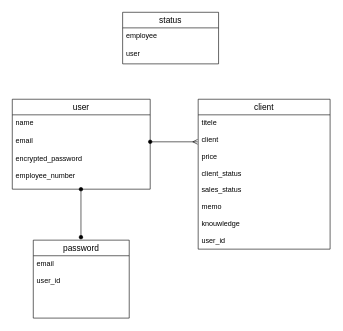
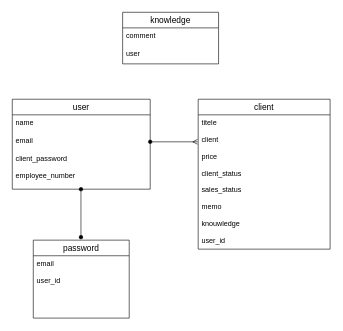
(170, 21) -> (170, 21)
(141, 36) -> (140, 36)
(52, 159) -> (44, 159)
